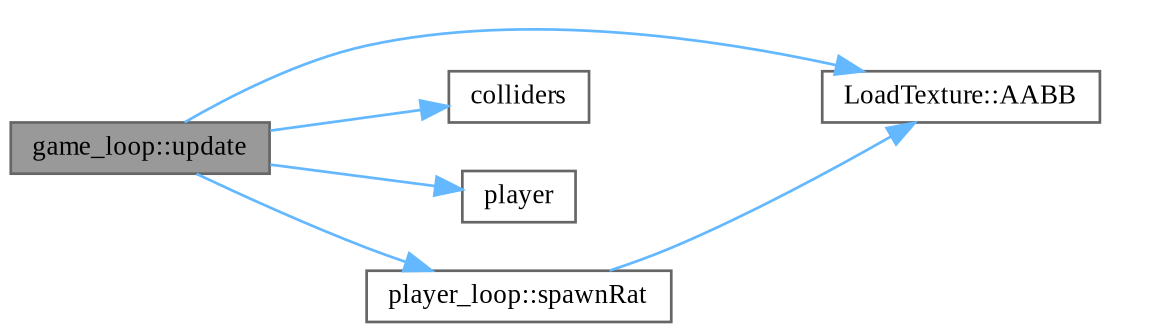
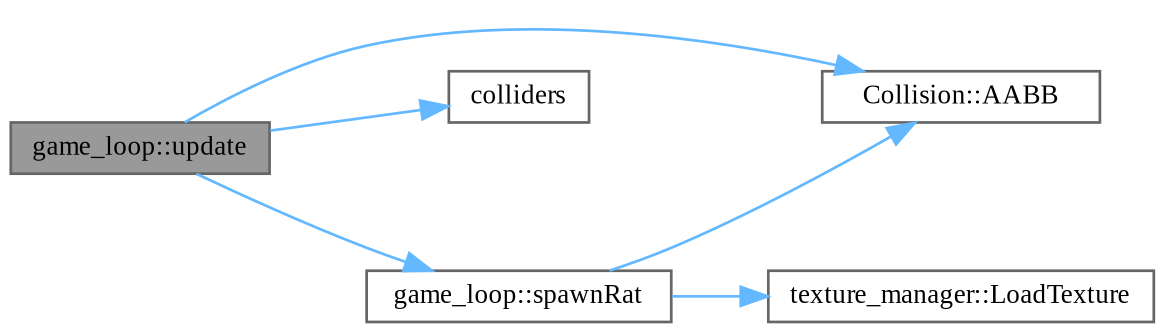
(961, 97) -> (961, 97)
(519, 197) -> none
(519, 296) -> (519, 296)
none -> (961, 296)
